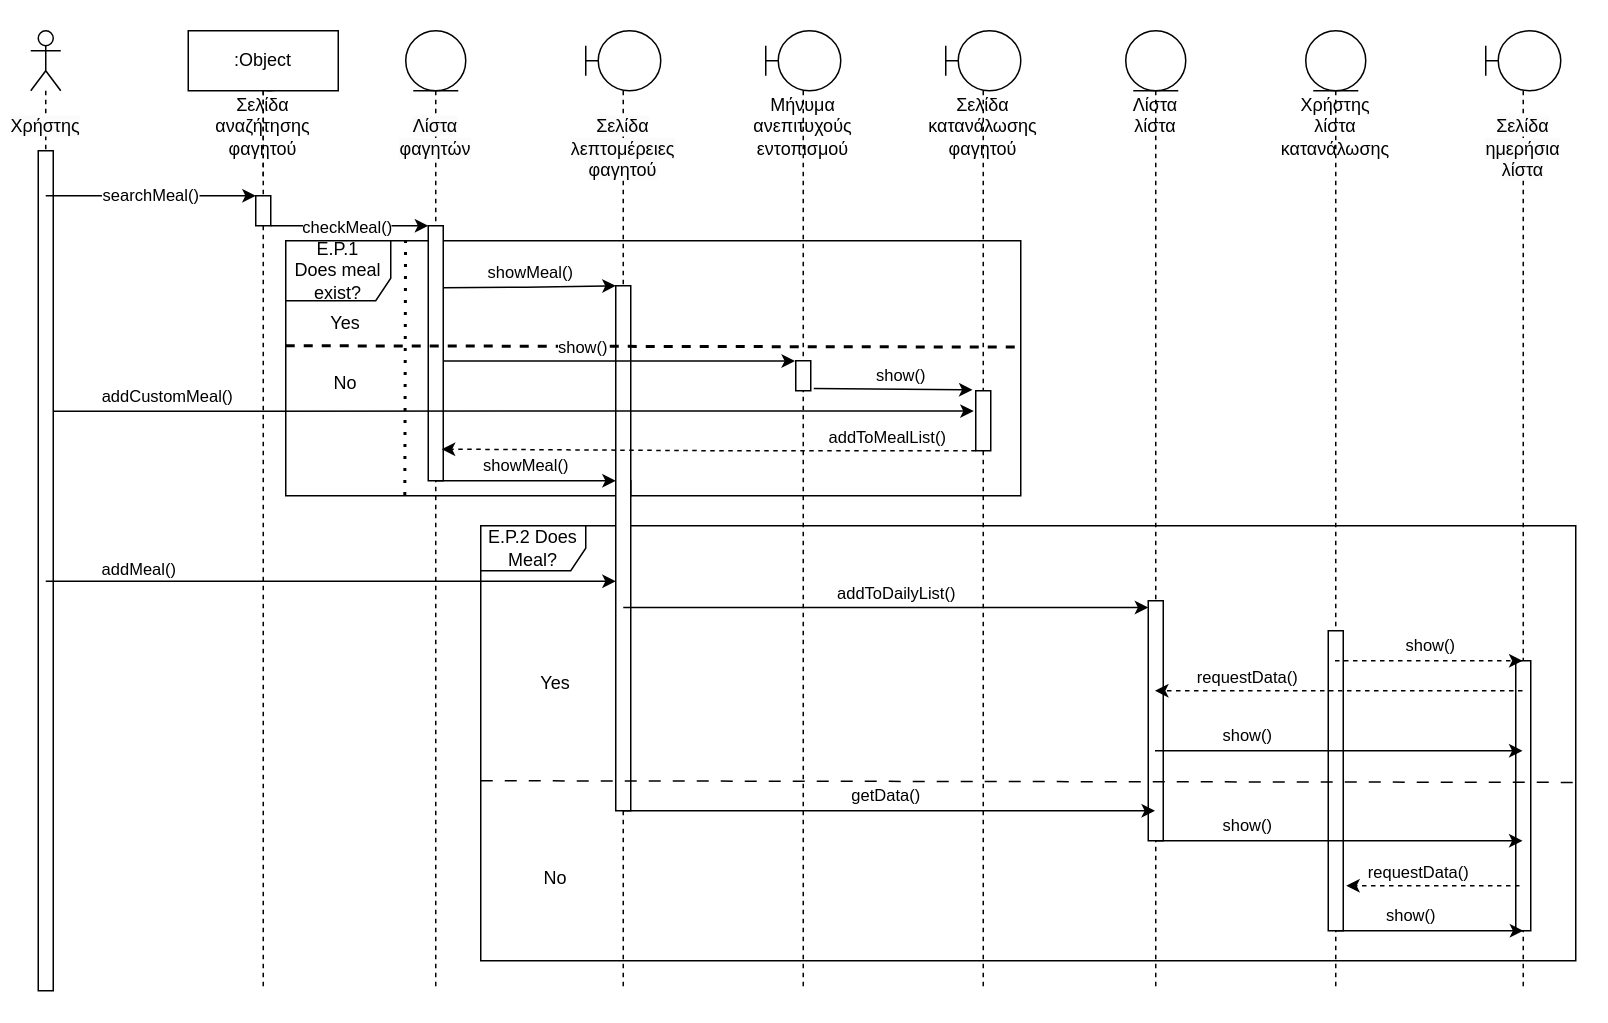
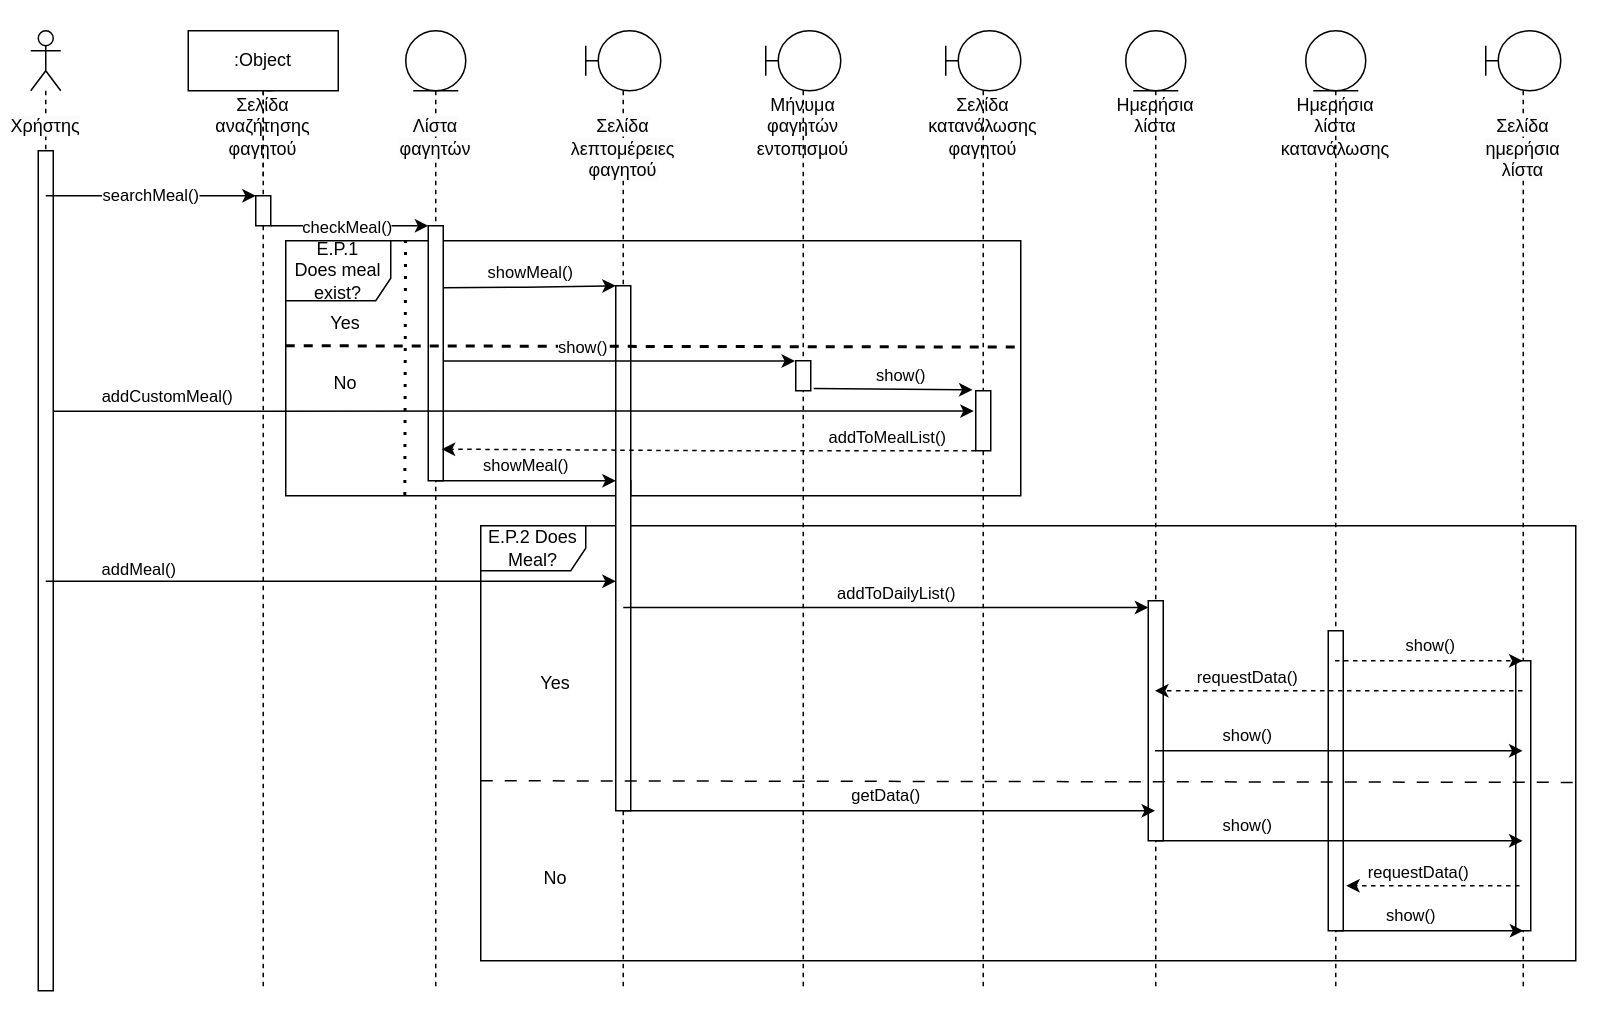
(1156, 117) -> (1156, 128)
(803, 138) -> (803, 138)
(1336, 149) -> (1336, 149)
